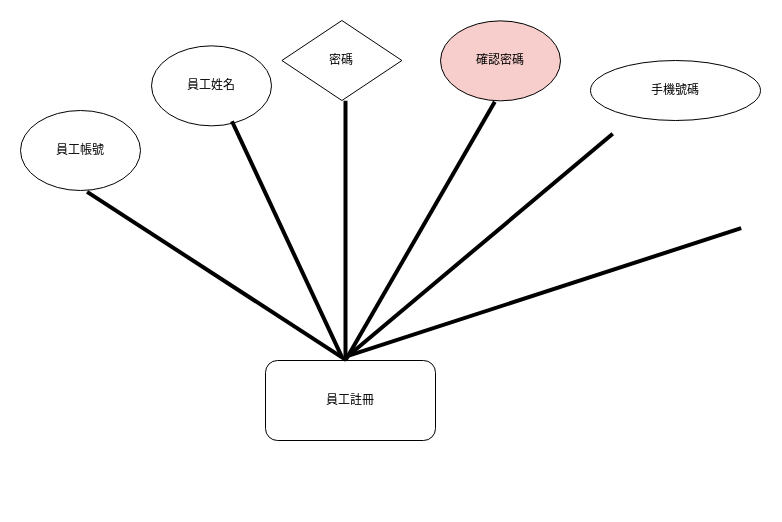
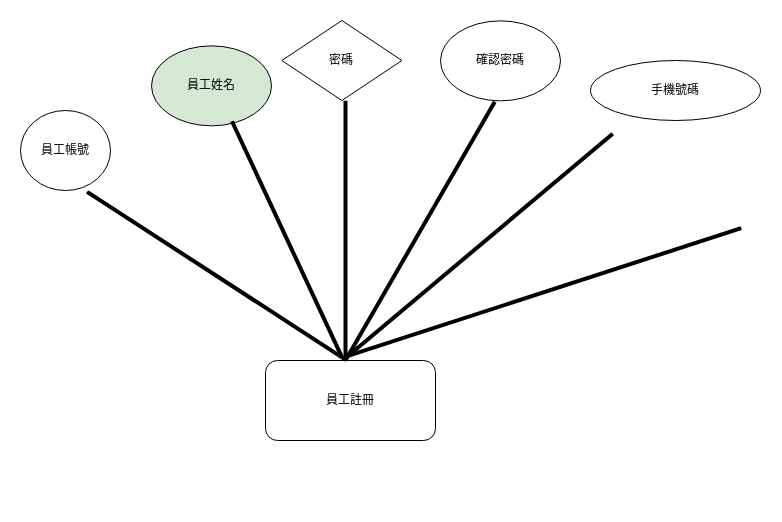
(501, 61) -> (501, 61)
(212, 86) -> (212, 86)
(81, 151) -> (66, 151)
